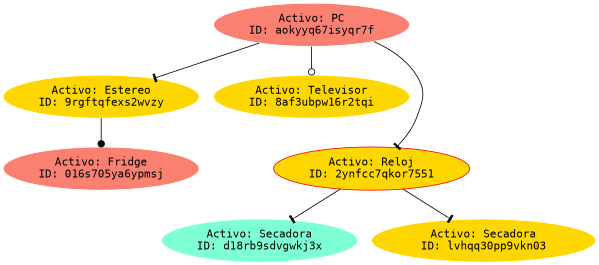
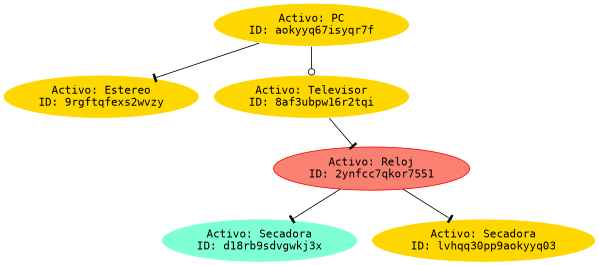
(312, 25) -> (312, 25)
(421, 85) -> (340, 131)
(101, 169) -> none
(372, 169) -> (372, 169)
(484, 241) -> (484, 241)
